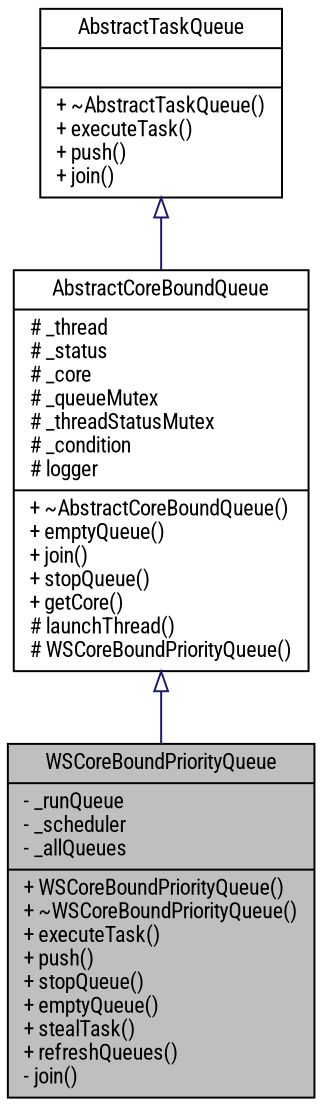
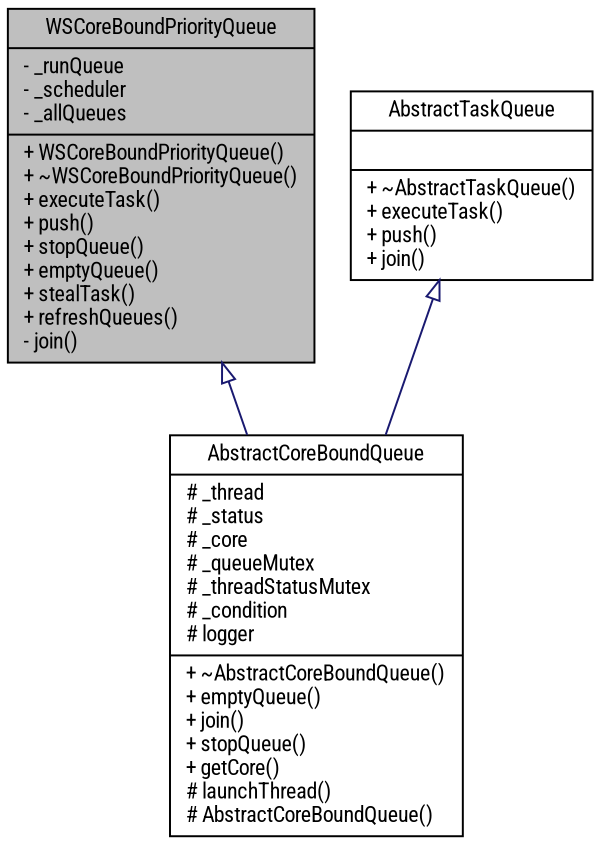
(161, 651) -> (311, 816)
(161, 717) -> (238, 408)
